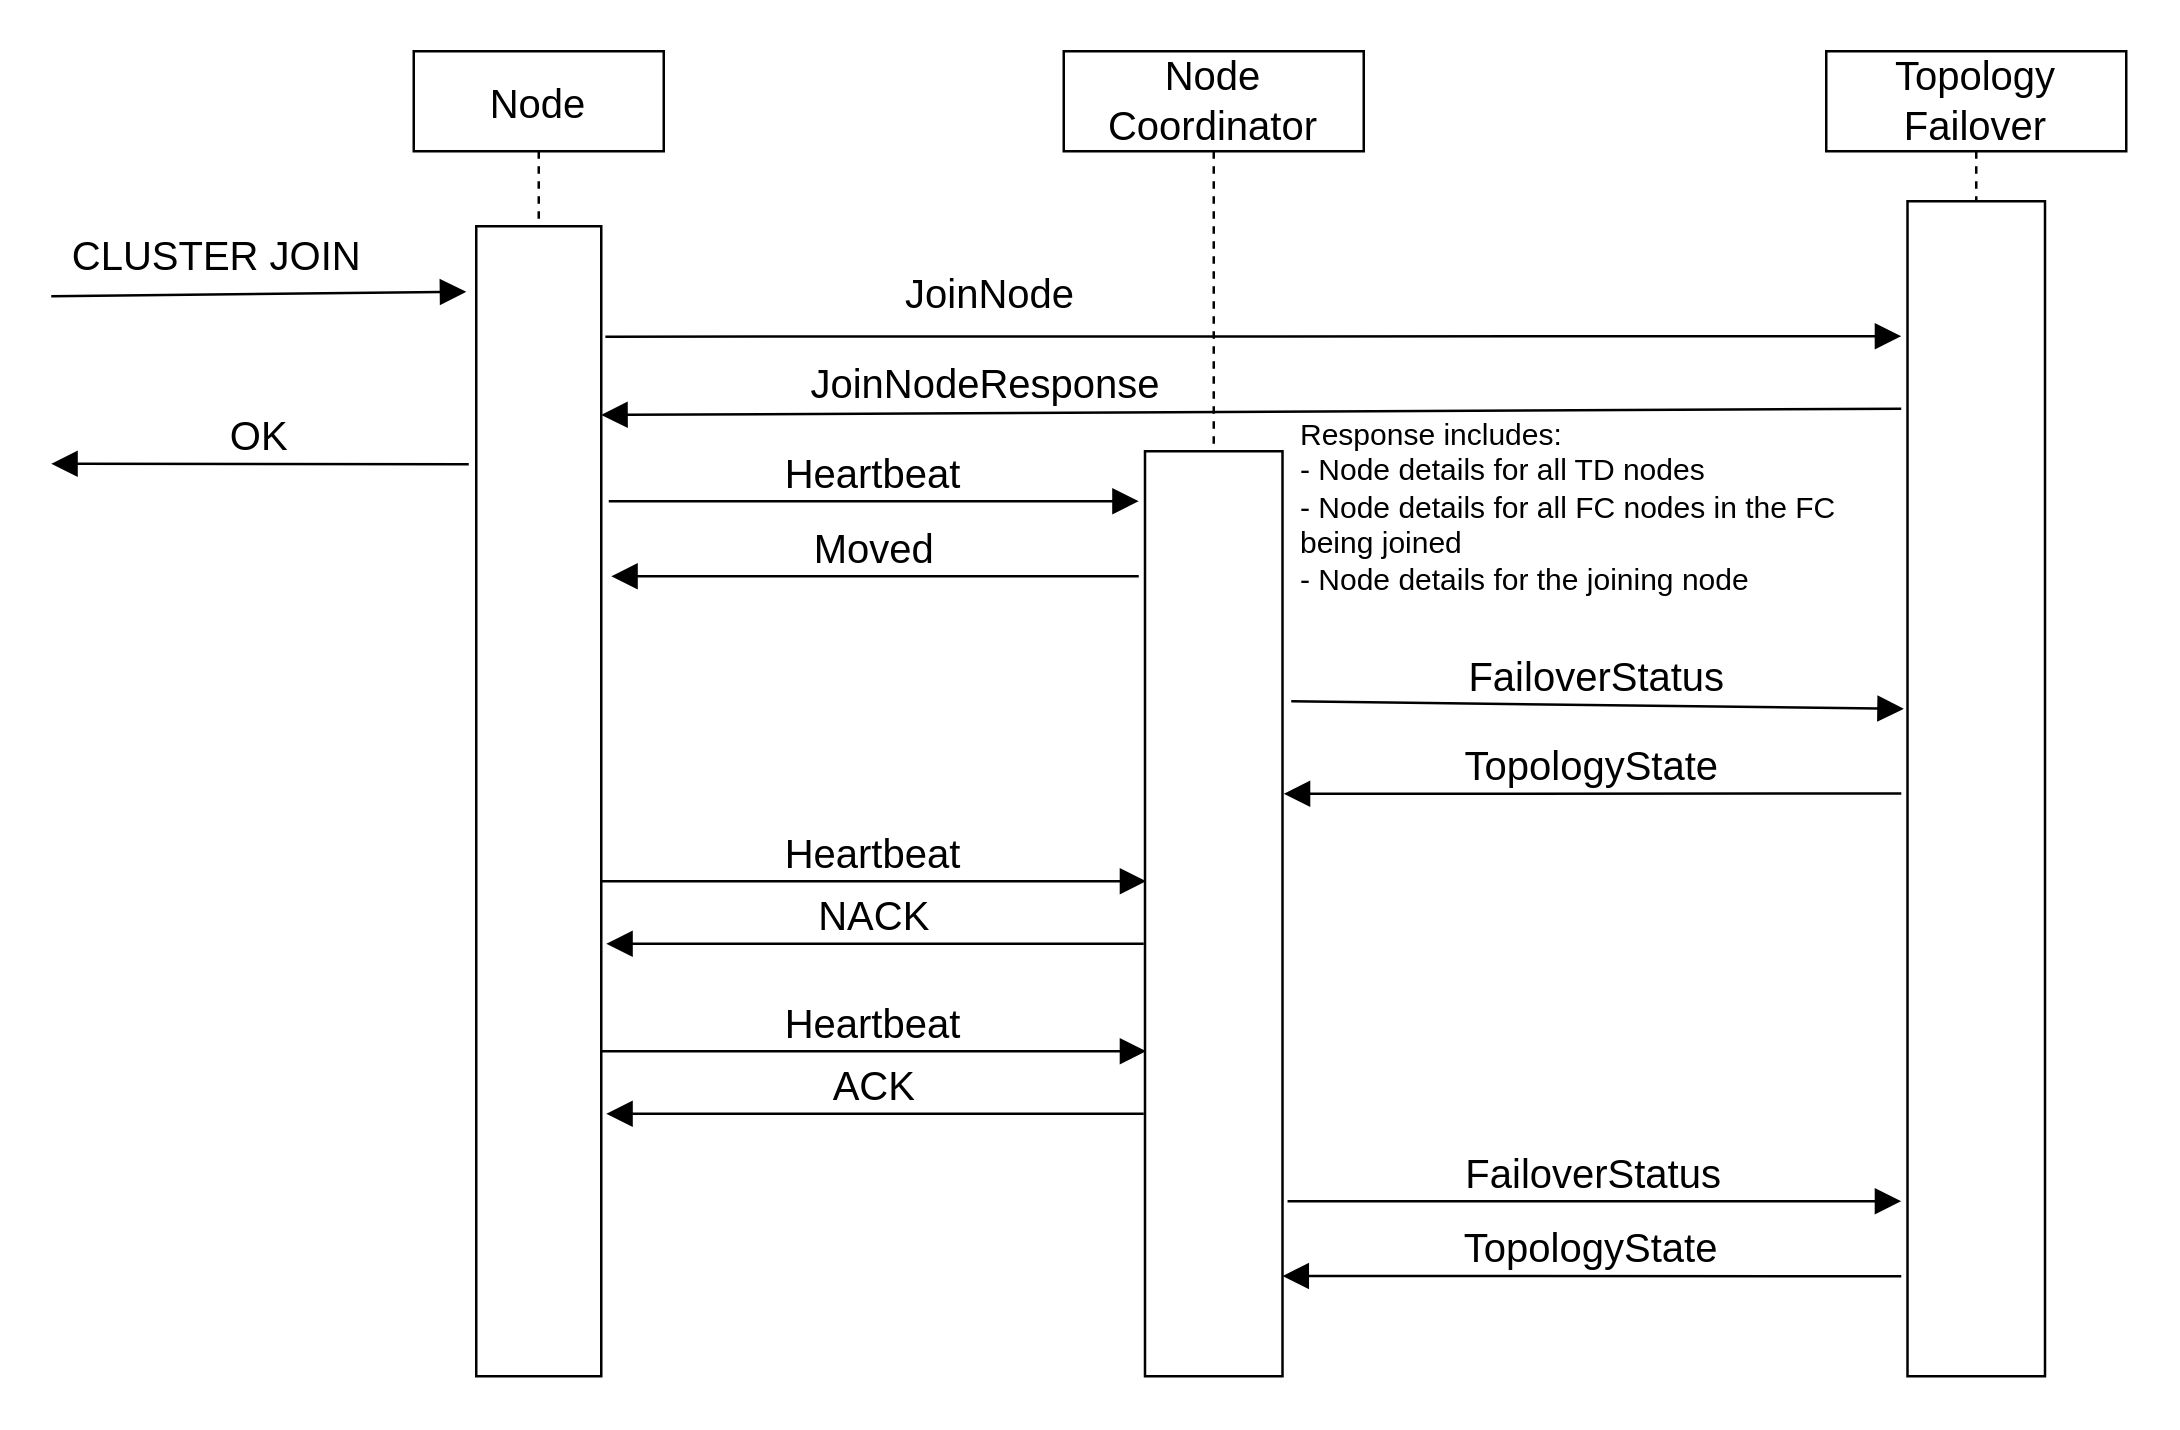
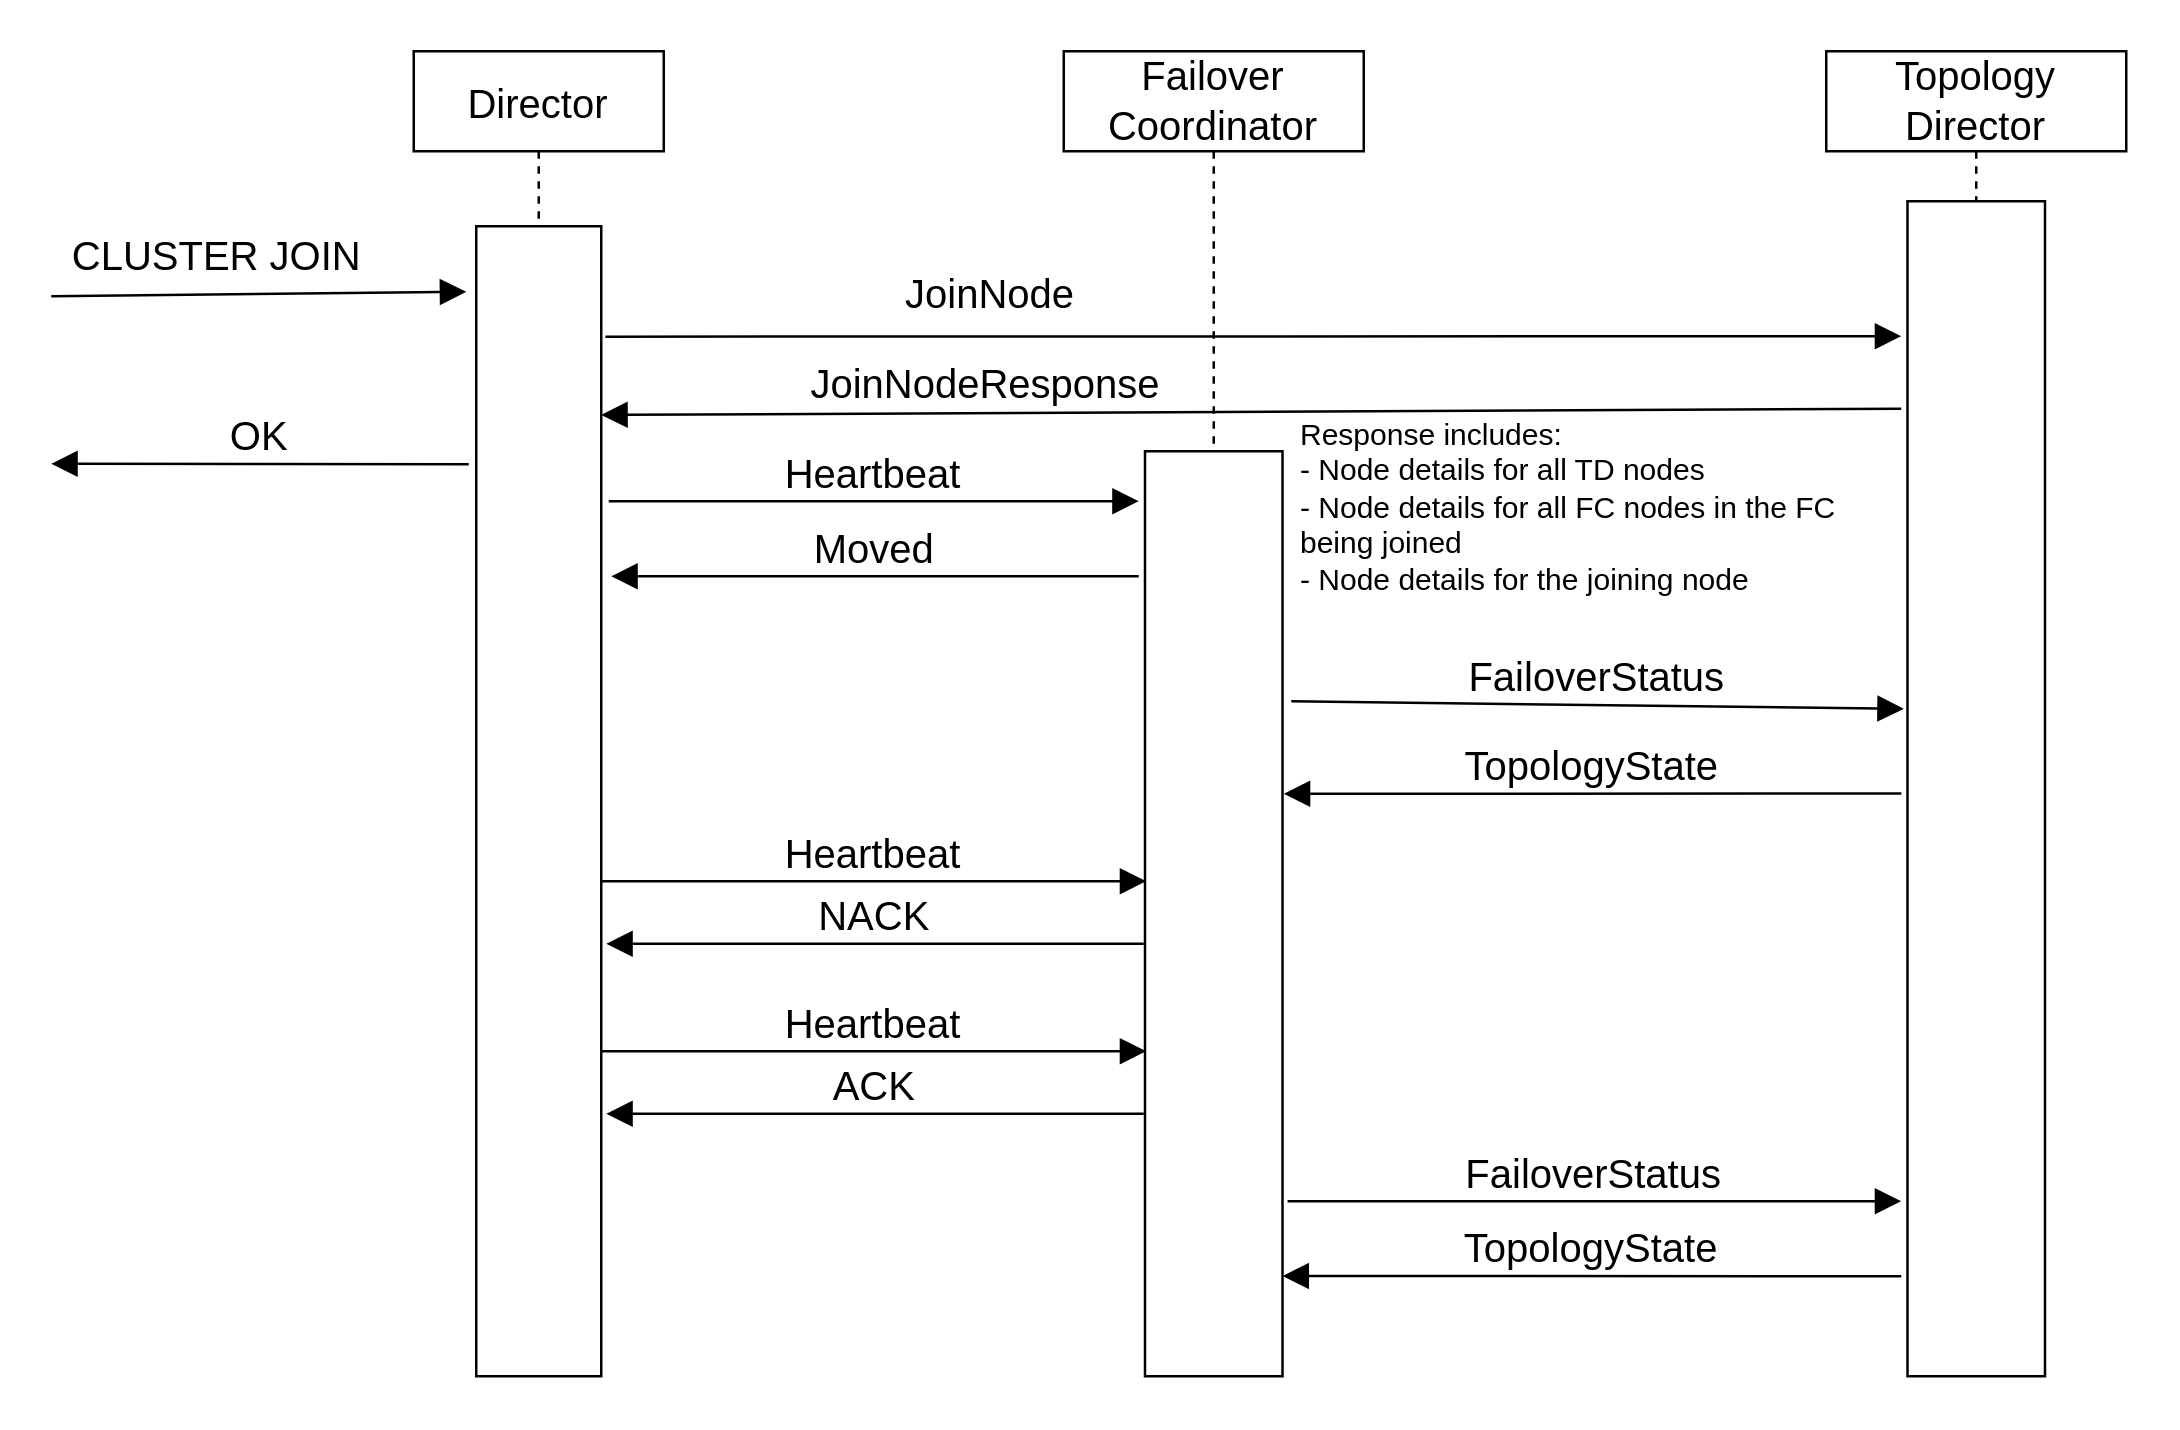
(1214, 101) -> (1214, 101)
(1976, 101) -> (1976, 101)
(538, 104) -> (538, 104)
